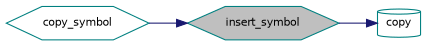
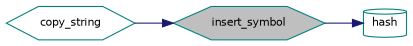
(78, 23) -> (71, 23)
(399, 23) -> (385, 23)
